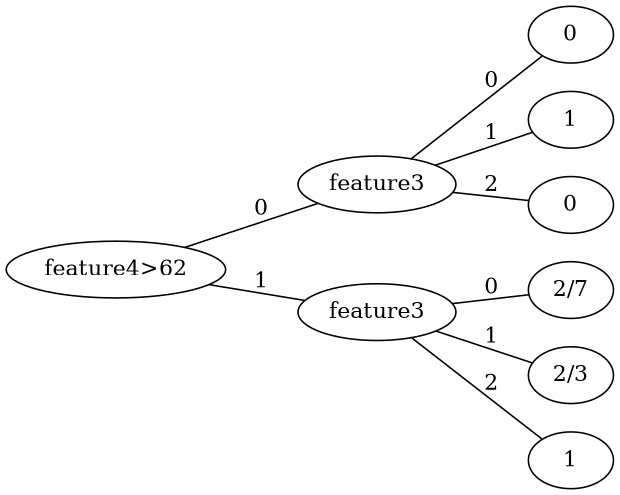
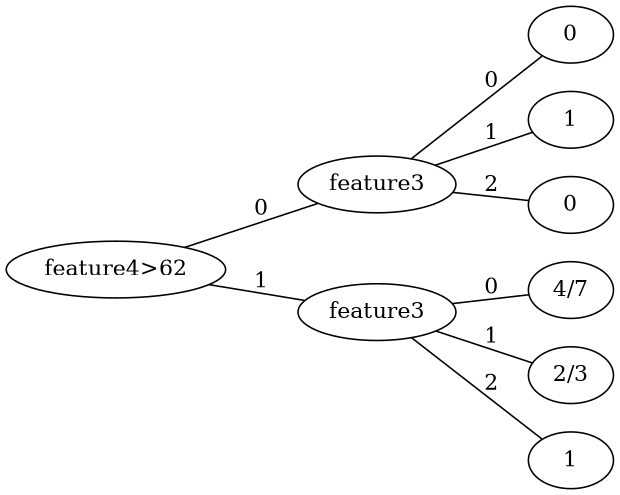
(571, 290) -> (571, 290)
